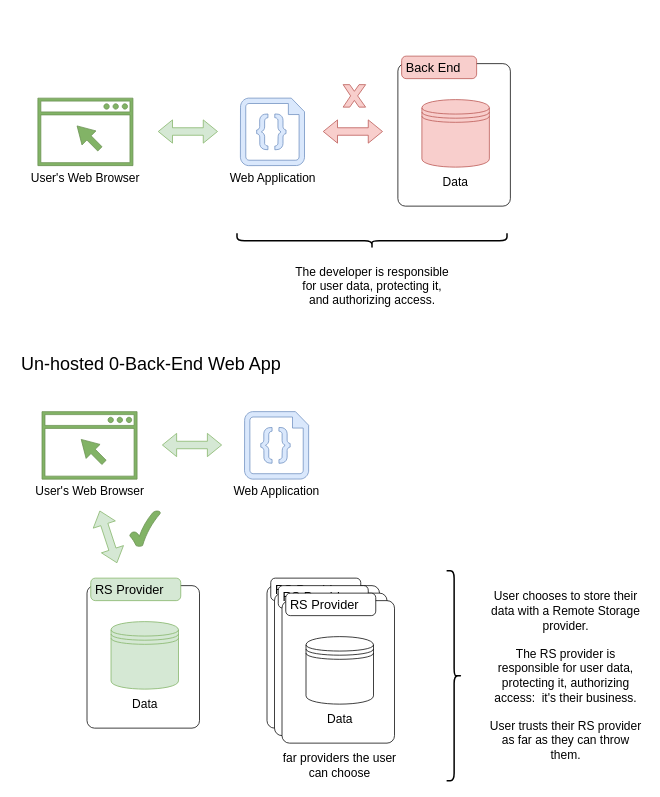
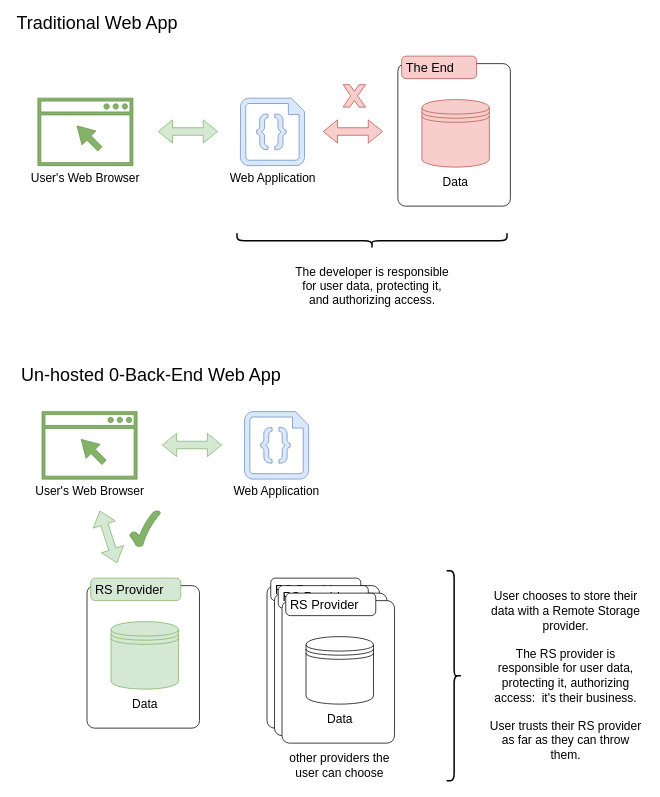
none -> (109, 23)
(433, 67) -> (429, 67)
(162, 364) -> (162, 375)
(340, 765) -> (340, 765)
